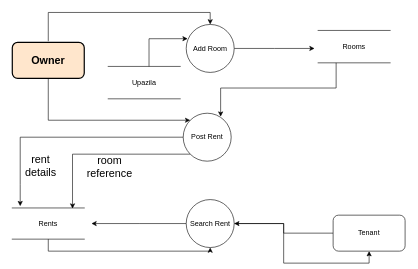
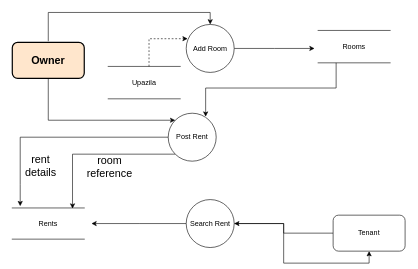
(153, 39) -> (153, 39)
(207, 137) -> (192, 137)
(48, 250) -> none
